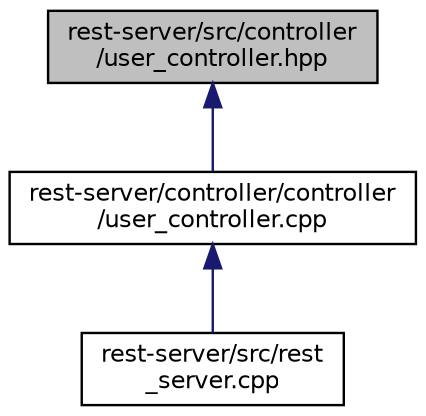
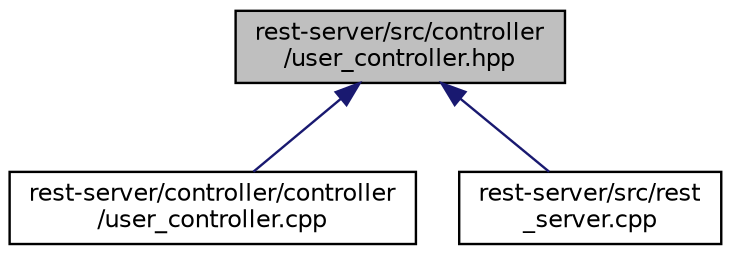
(213, 301) -> (505, 135)
